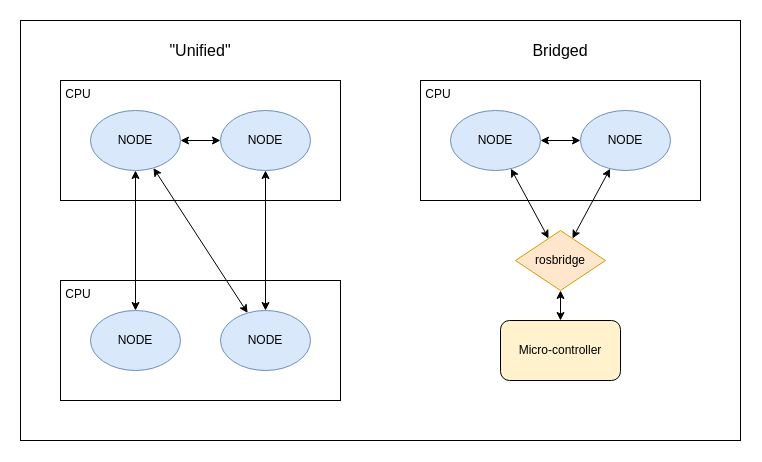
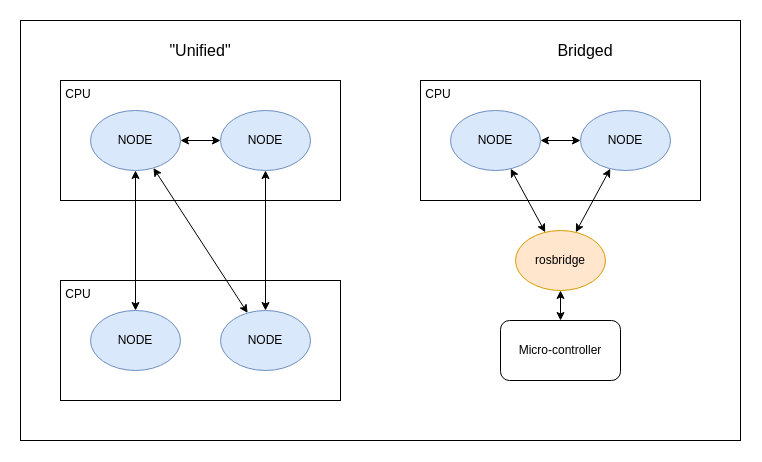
(561, 51) -> (586, 51)
(561, 261) -> (561, 261)
(561, 351) -> (561, 351)
